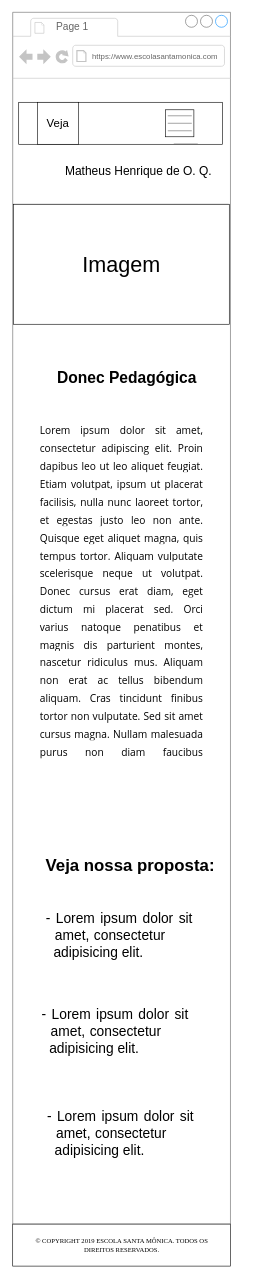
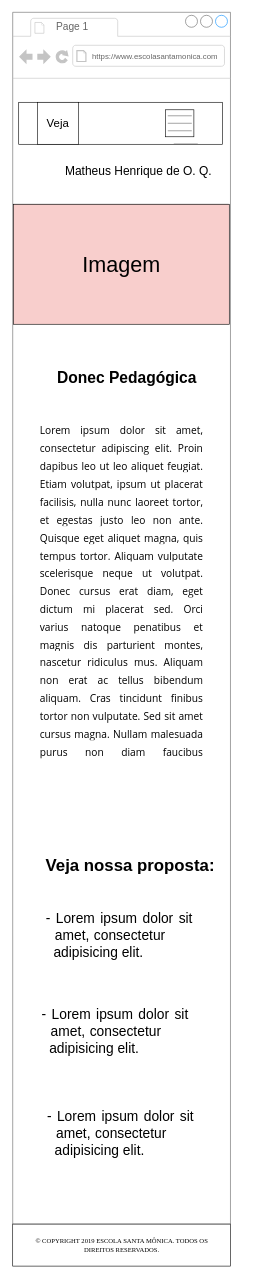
(121, 264) -> (121, 264)
